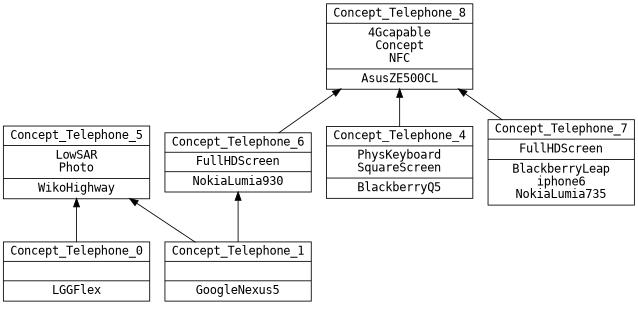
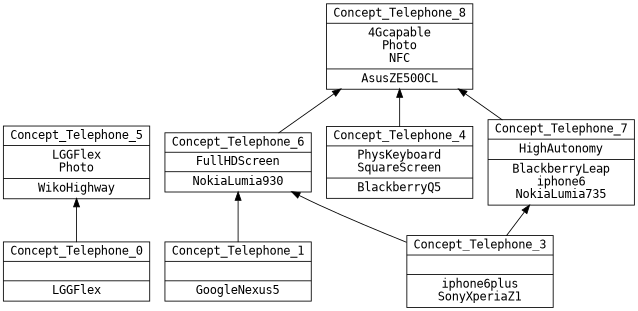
(400, 46) -> (400, 46)
(561, 149) -> (561, 149)
(77, 155) -> (77, 155)
(166, 223) -> none
none -> (480, 272)
